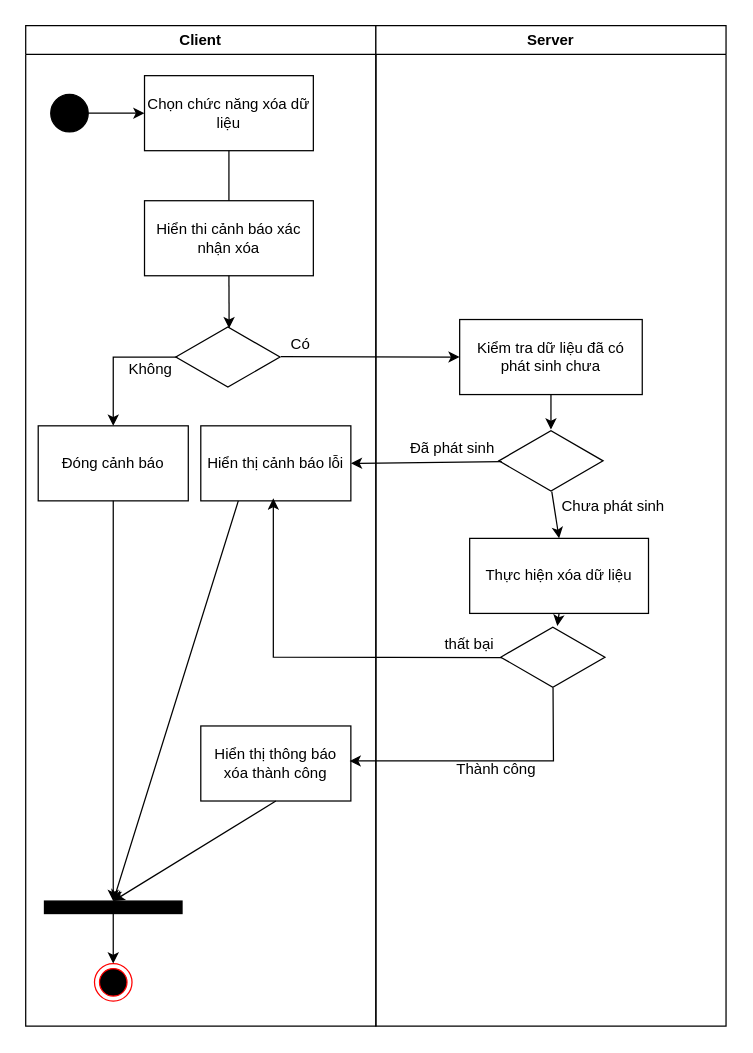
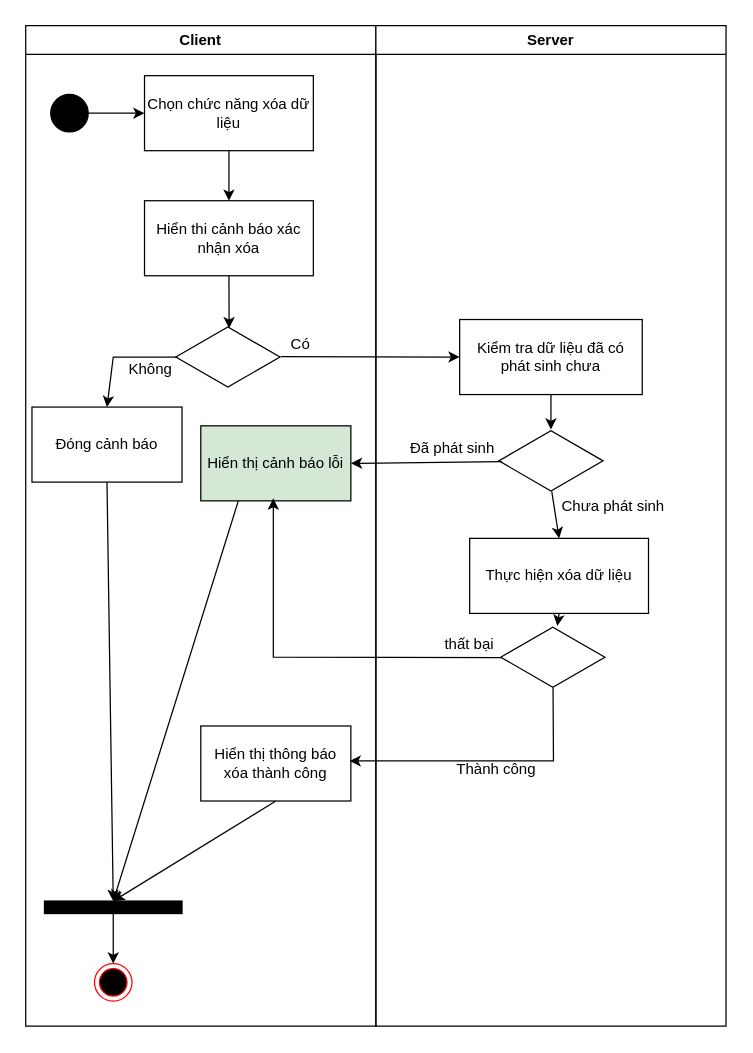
(229, 194) -> (229, 191)
(113, 463) -> (107, 444)
(276, 463) -> (276, 463)
